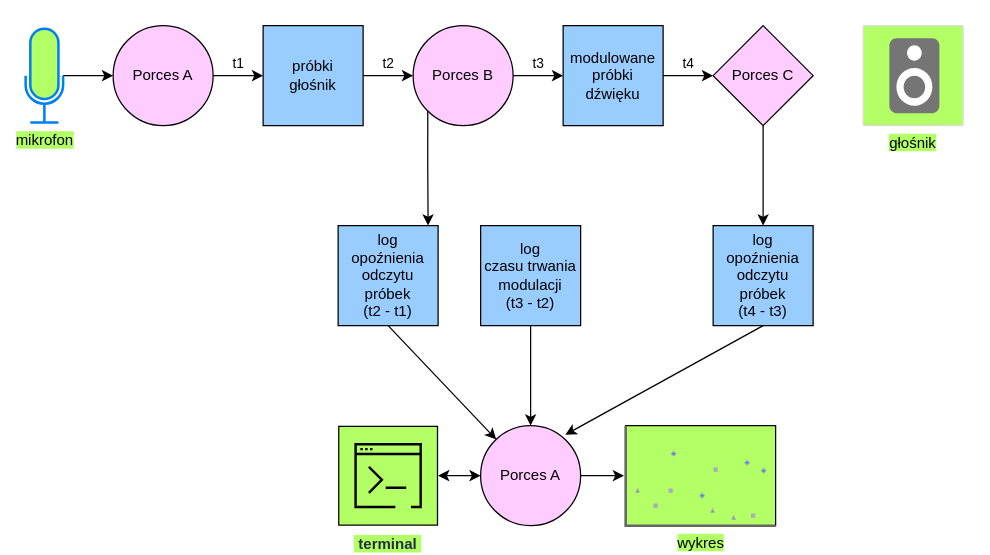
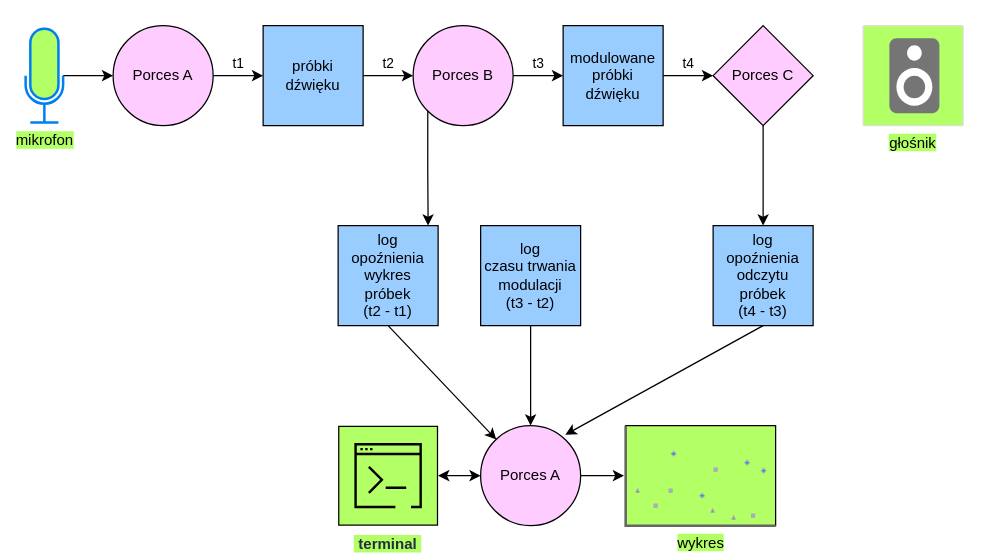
(313, 76) -> (313, 76)
(388, 276) -> (388, 276)
